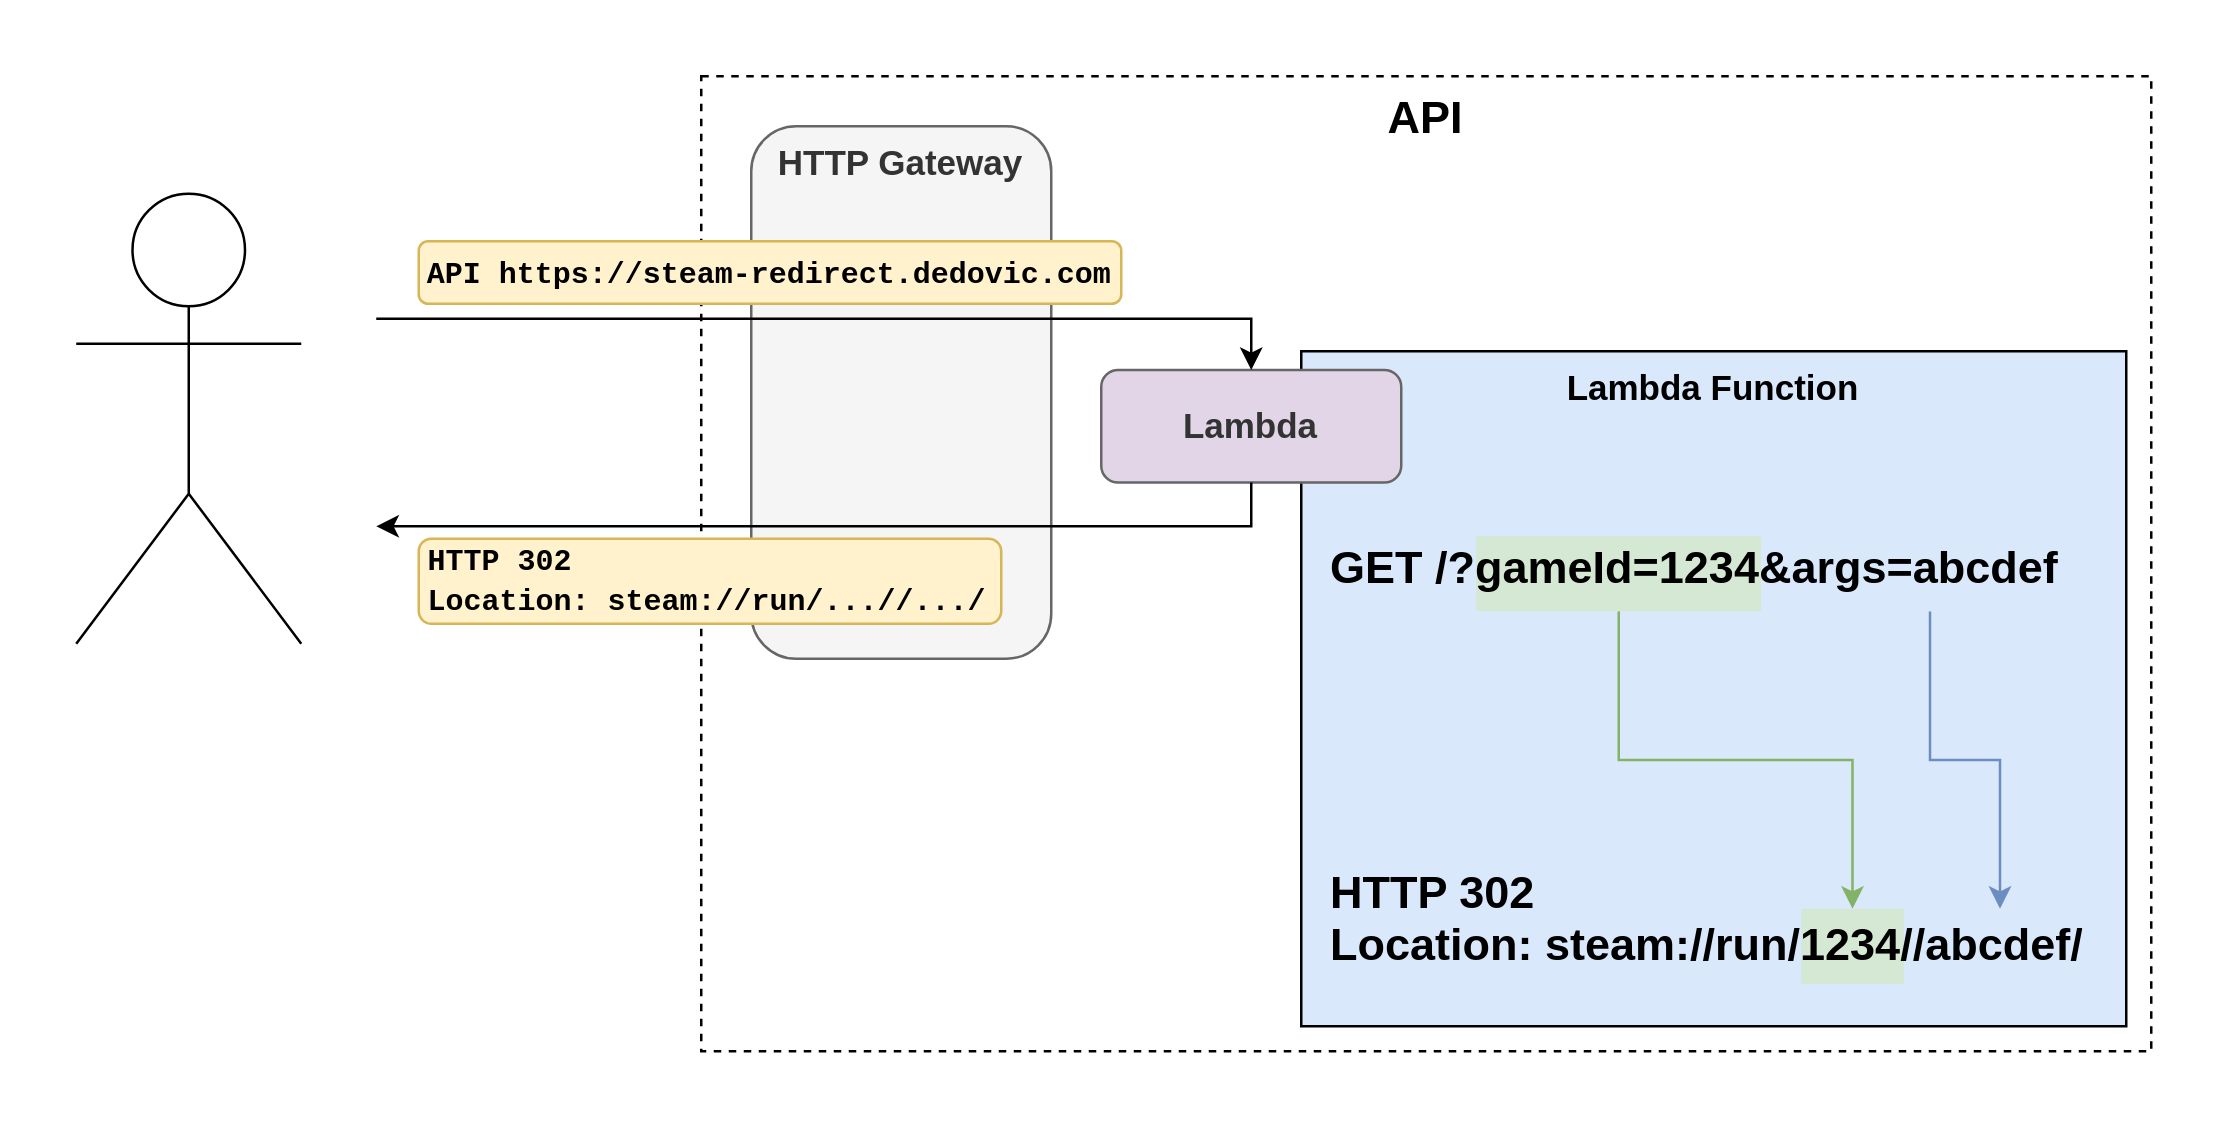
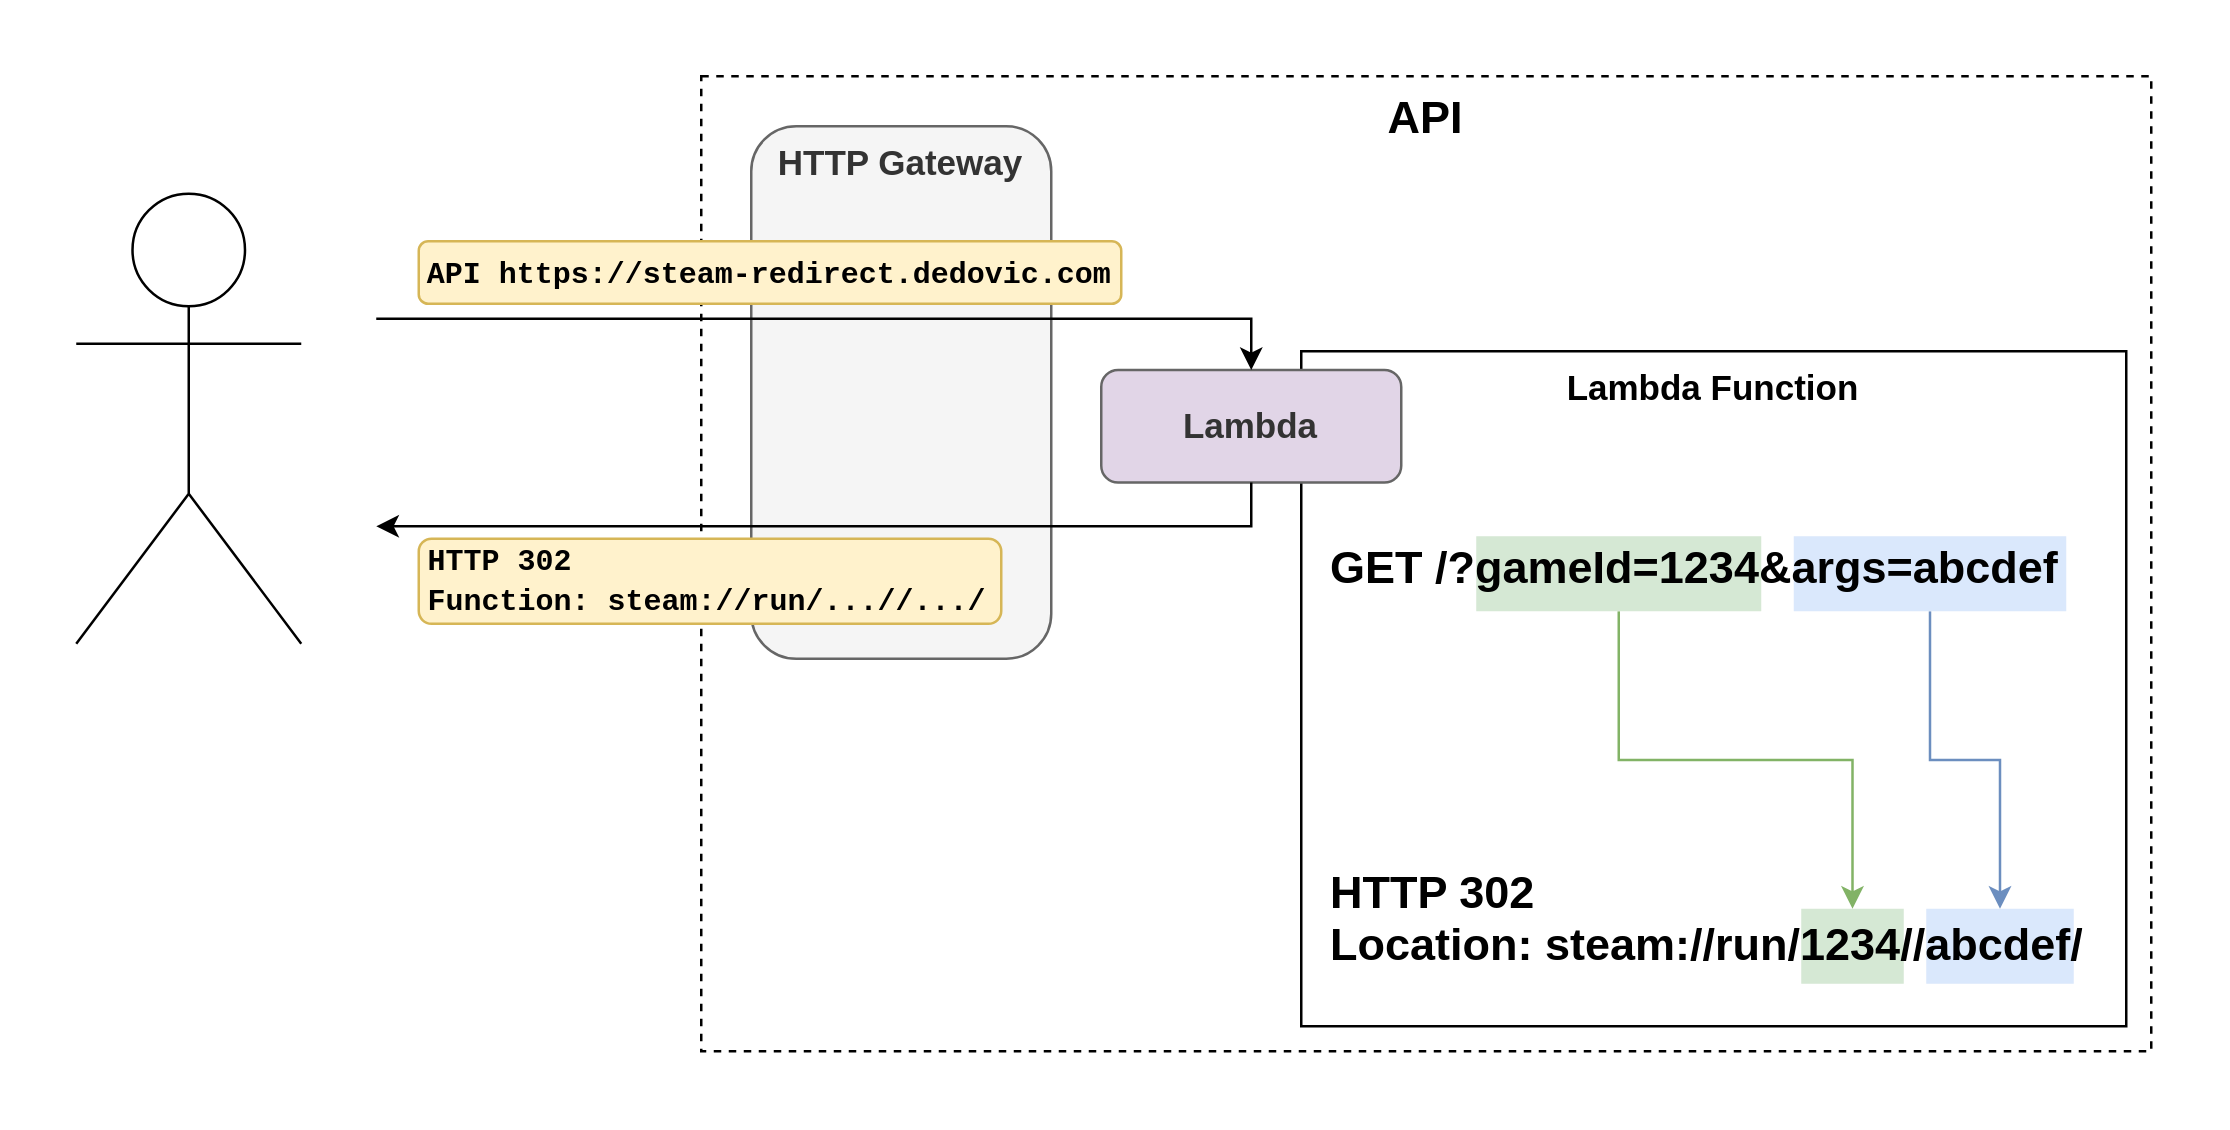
(650, 581) -> (650, 581)
(1714, 689) -> (1714, 689)
